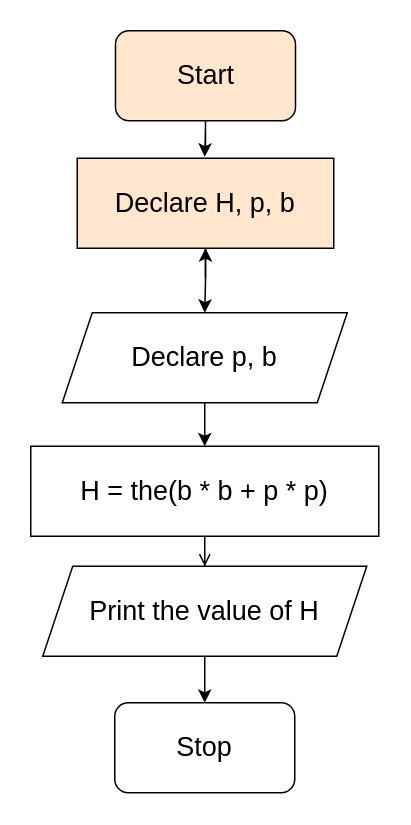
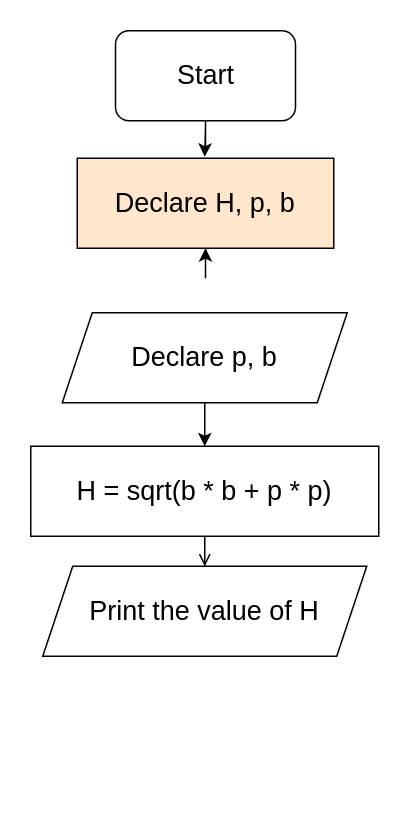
(206, 76) -> (206, 76)
(205, 291) -> none
(205, 491) -> (205, 491)
(205, 685) -> none
(205, 748) -> none
